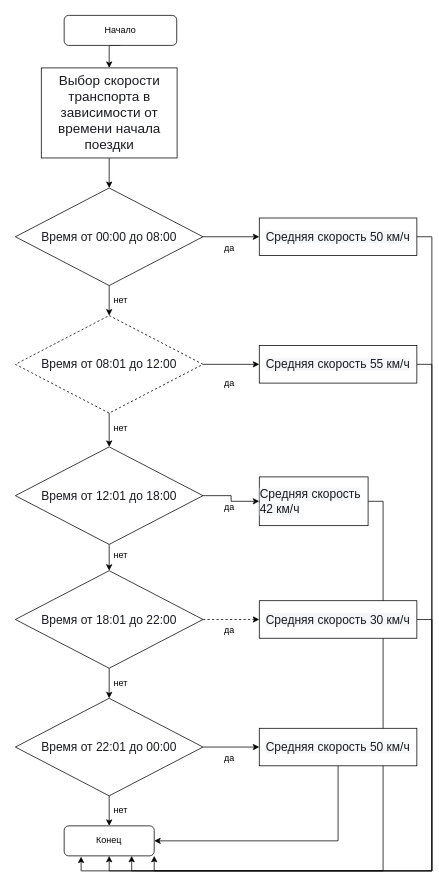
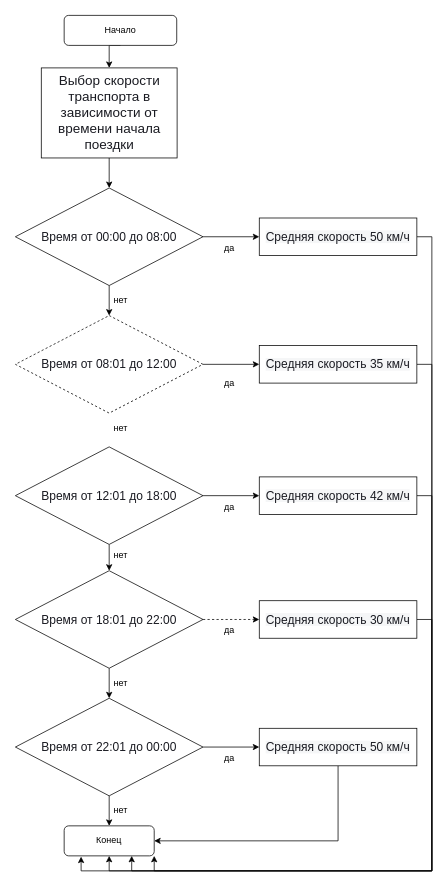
(338, 364) -> (338, 364)
(109, 427) -> none
(314, 501) -> (338, 495)
